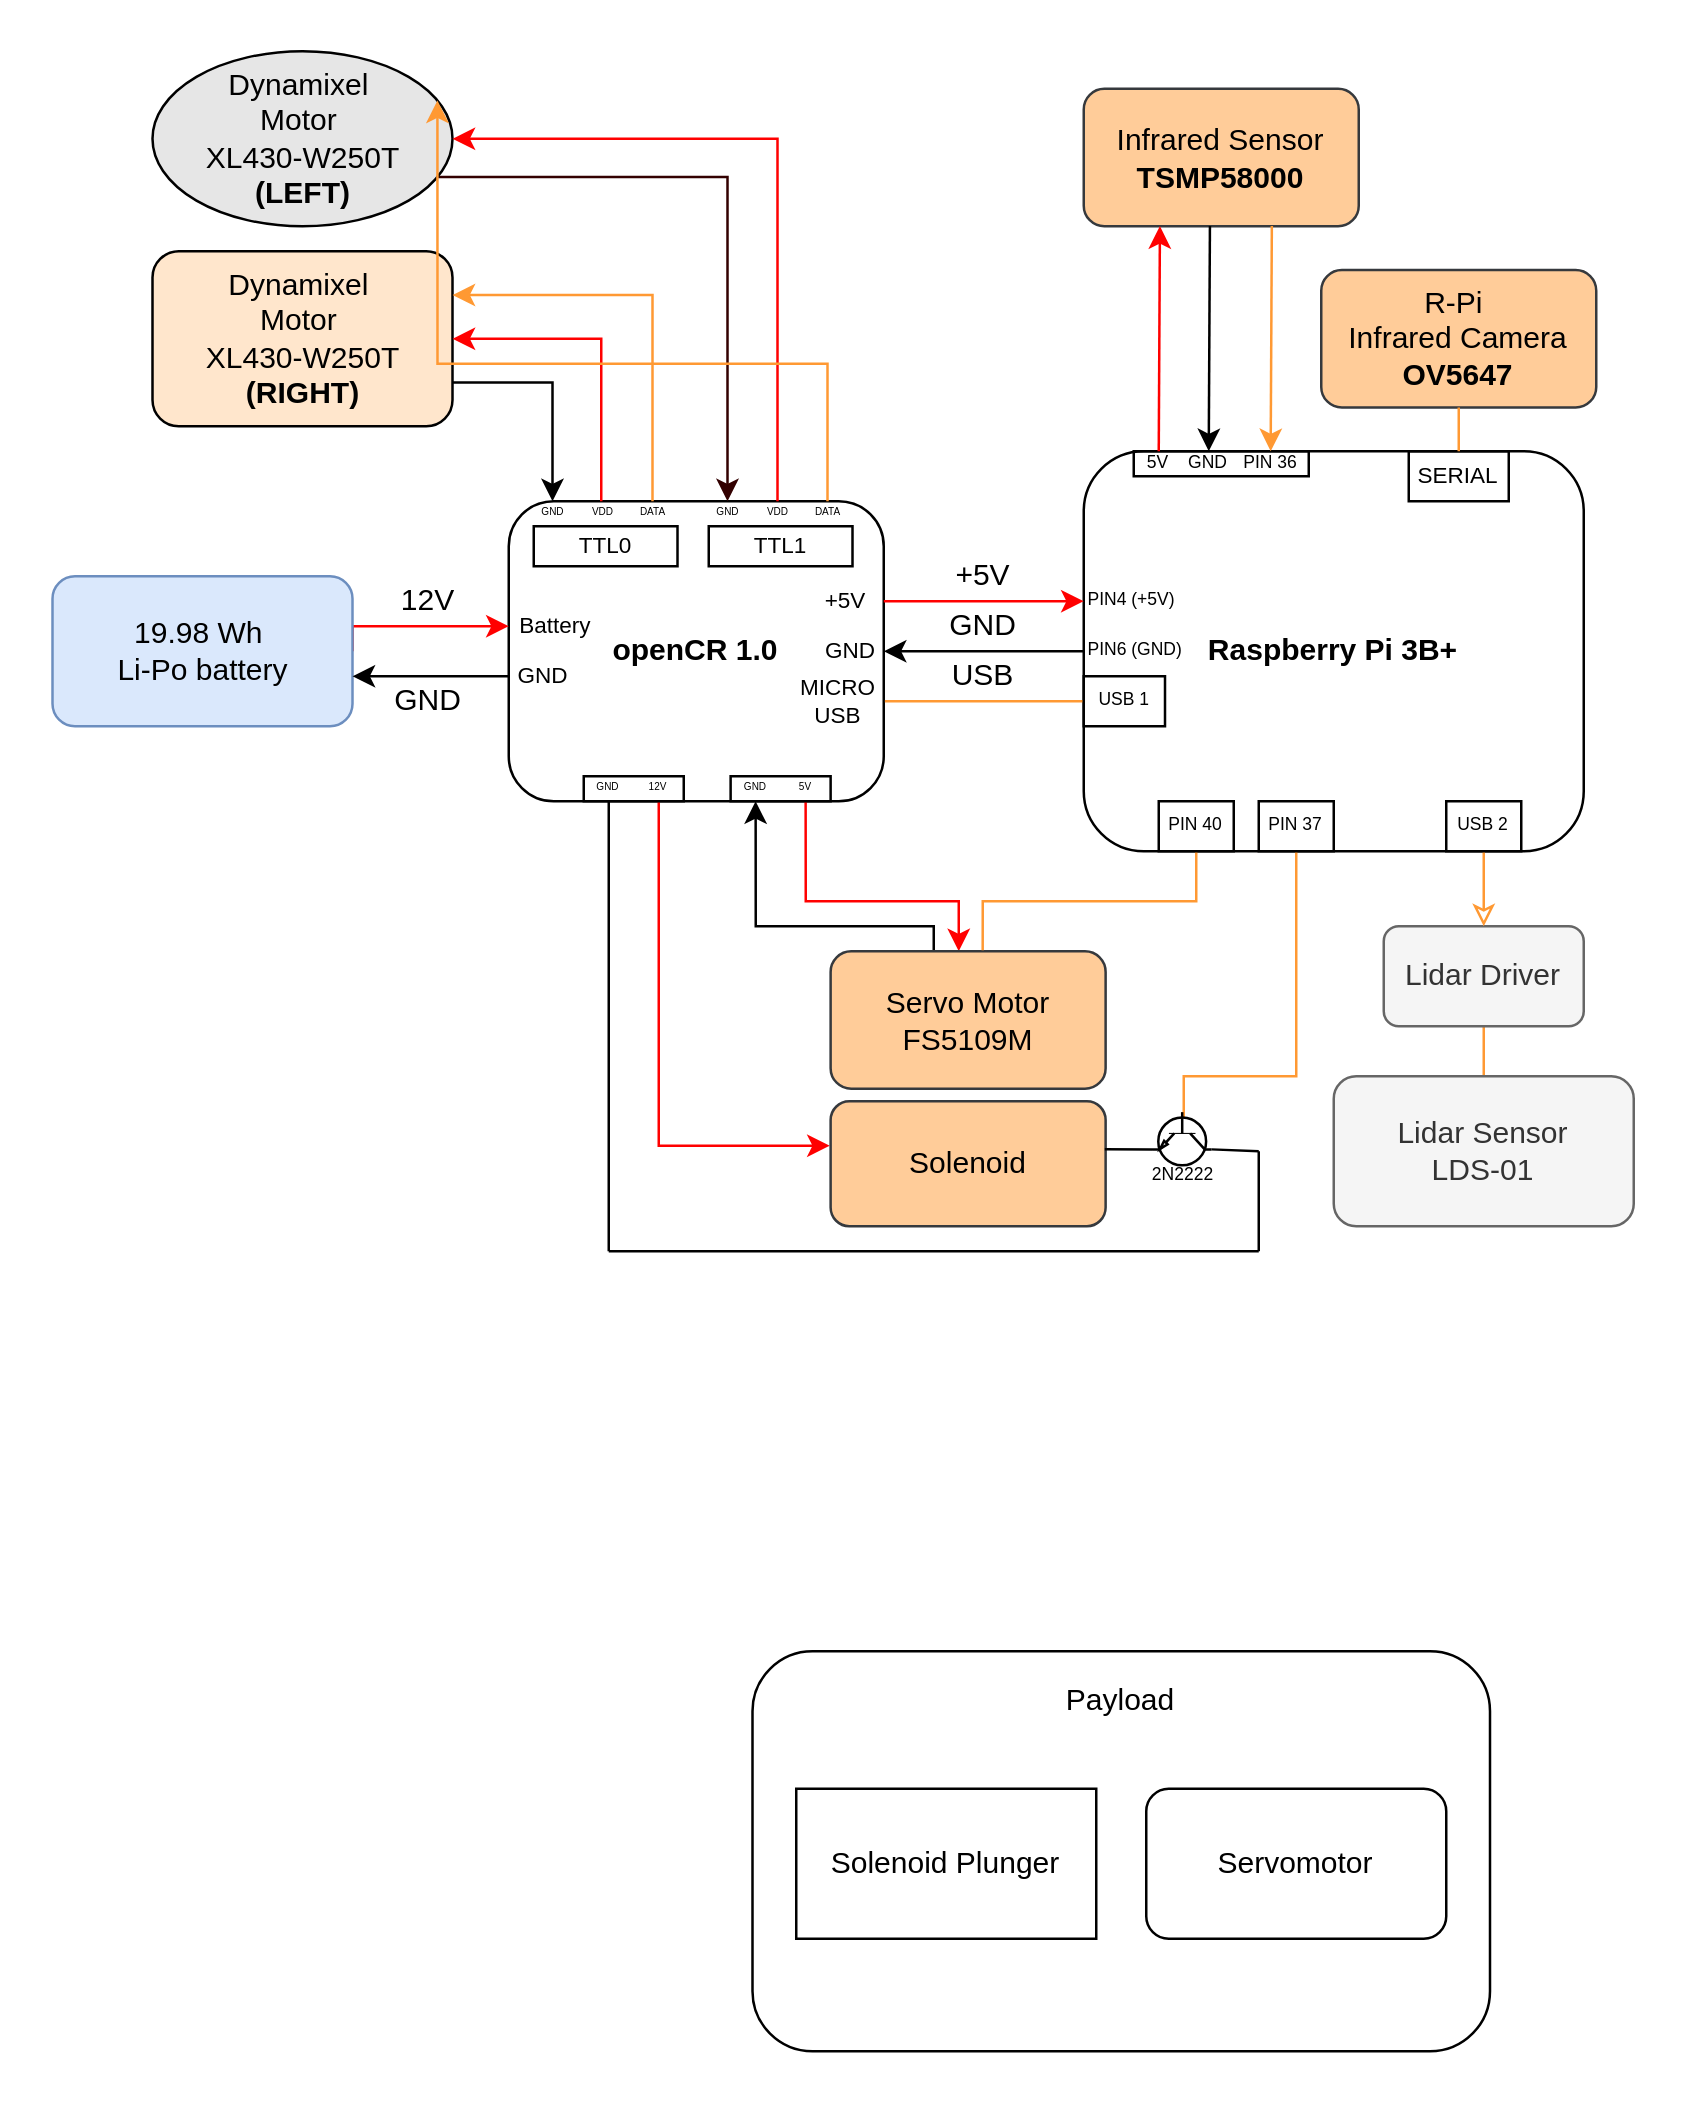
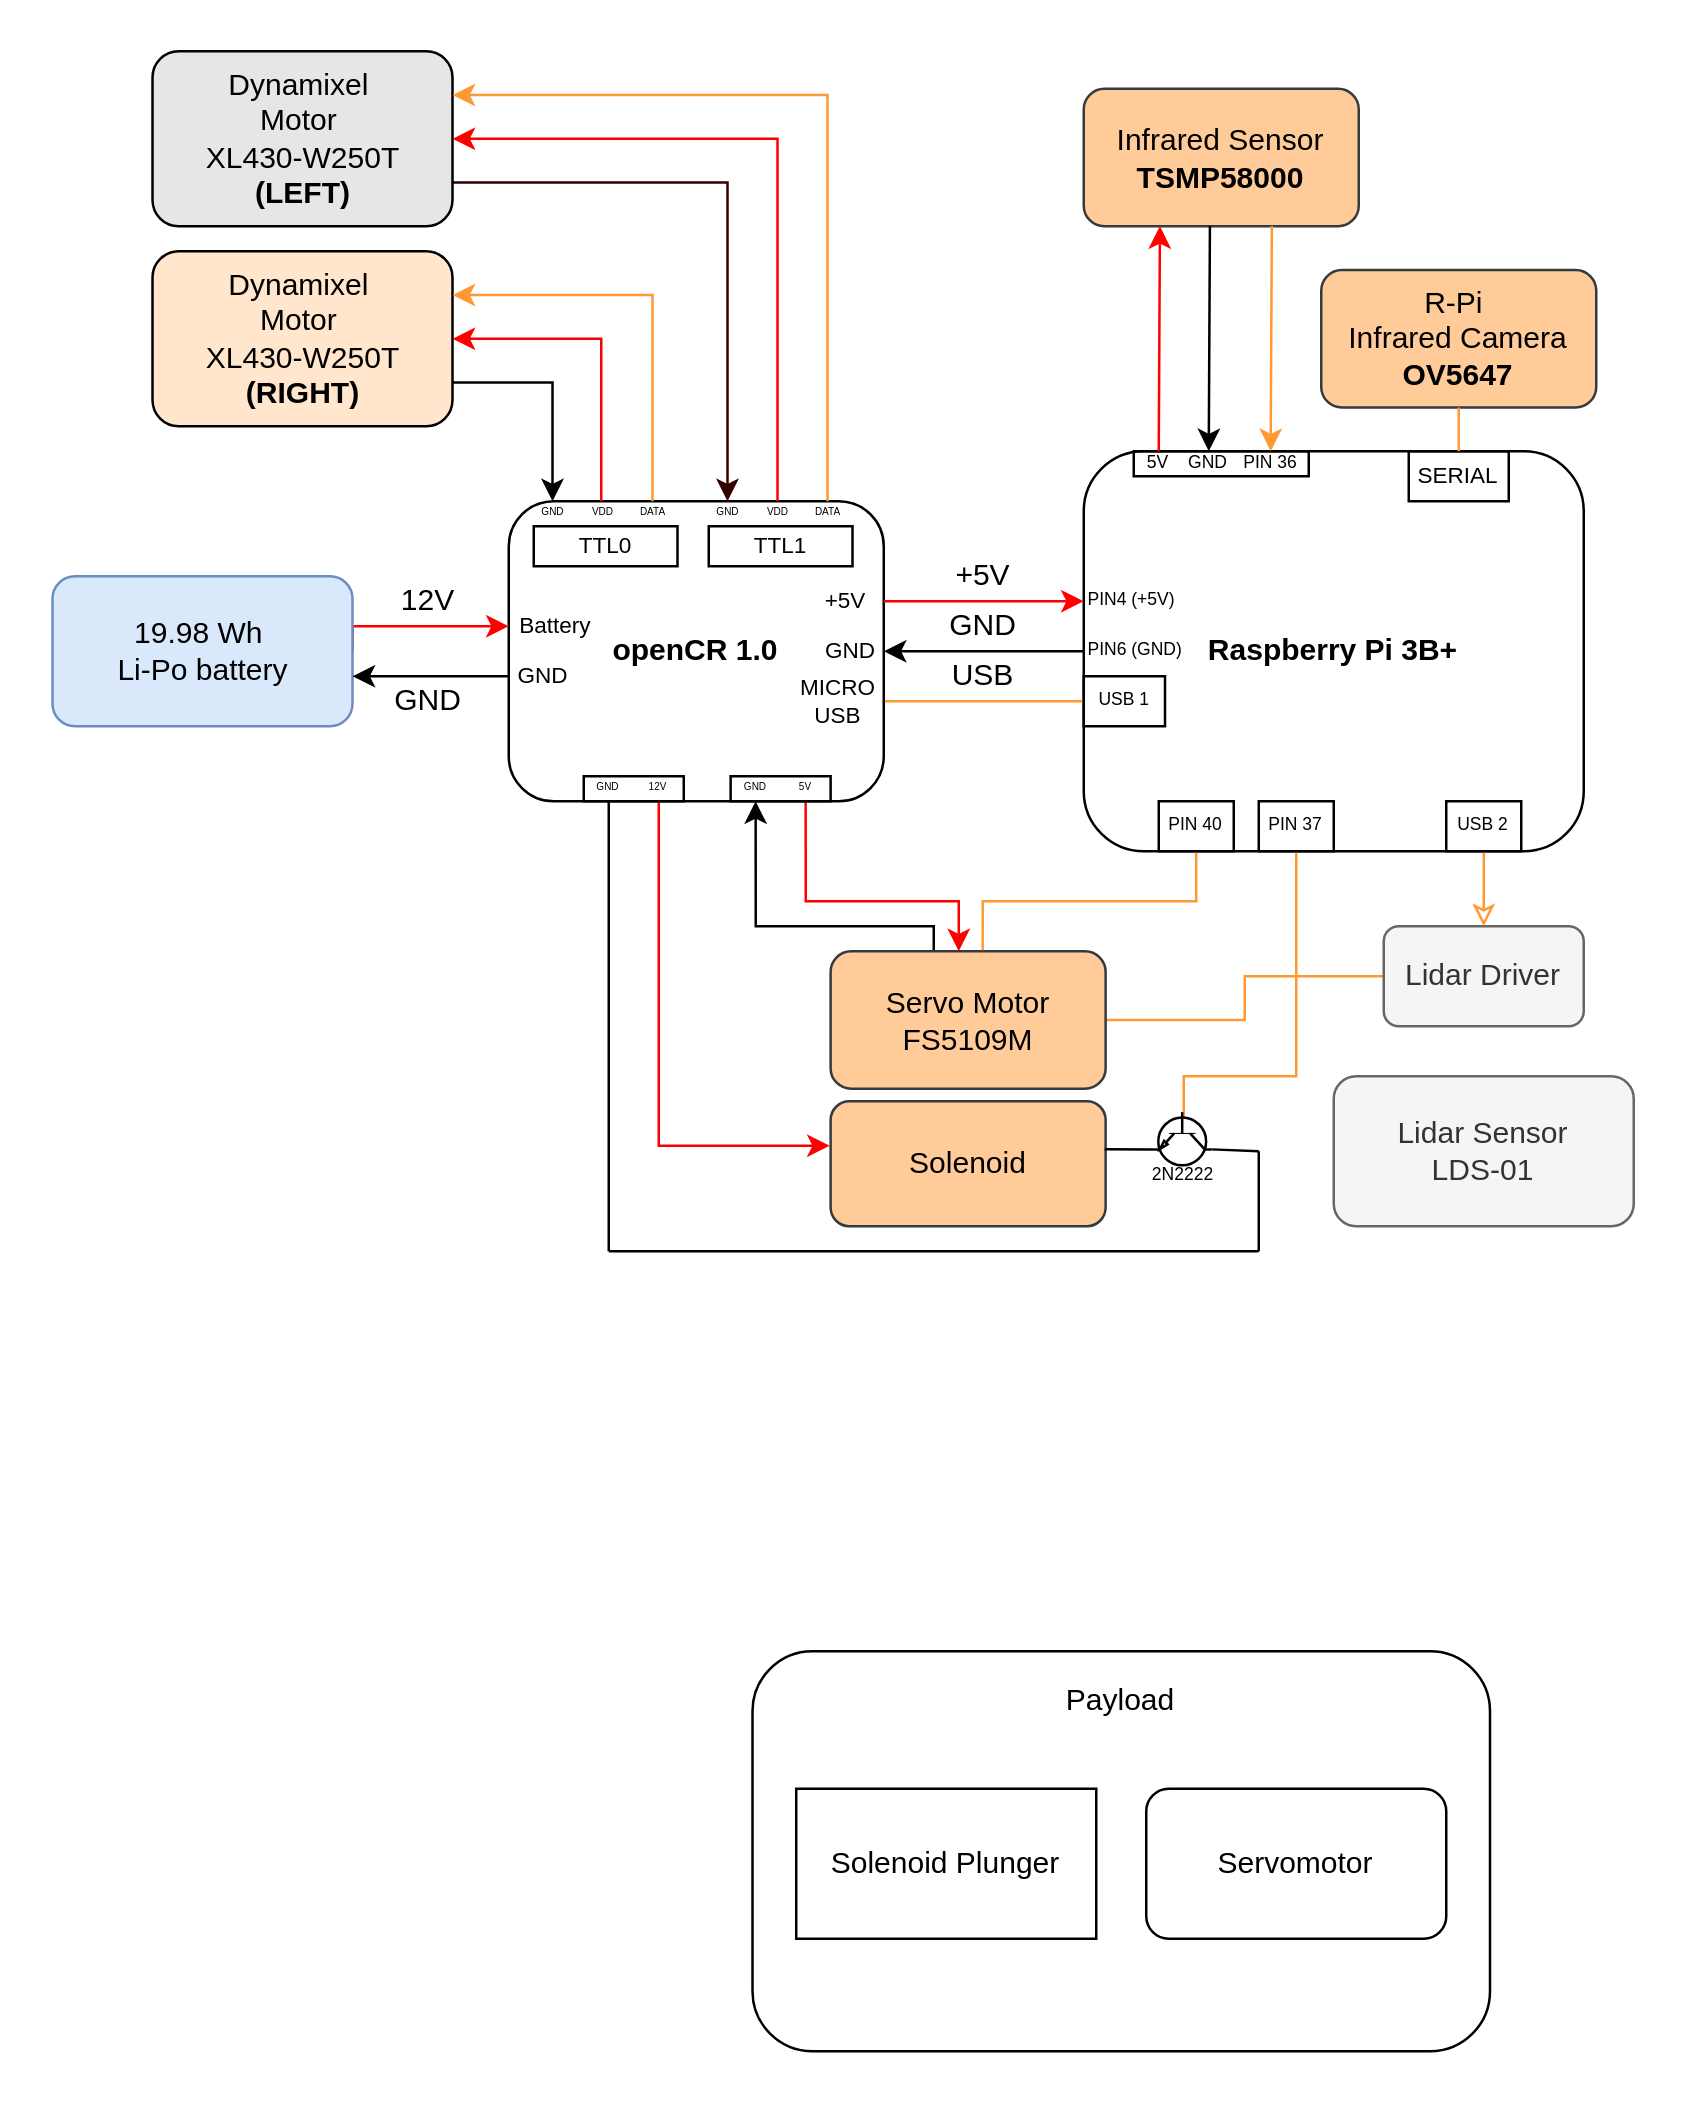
(303, 139) -> (303, 139)
(1484, 1051) -> (1221, 1020)
